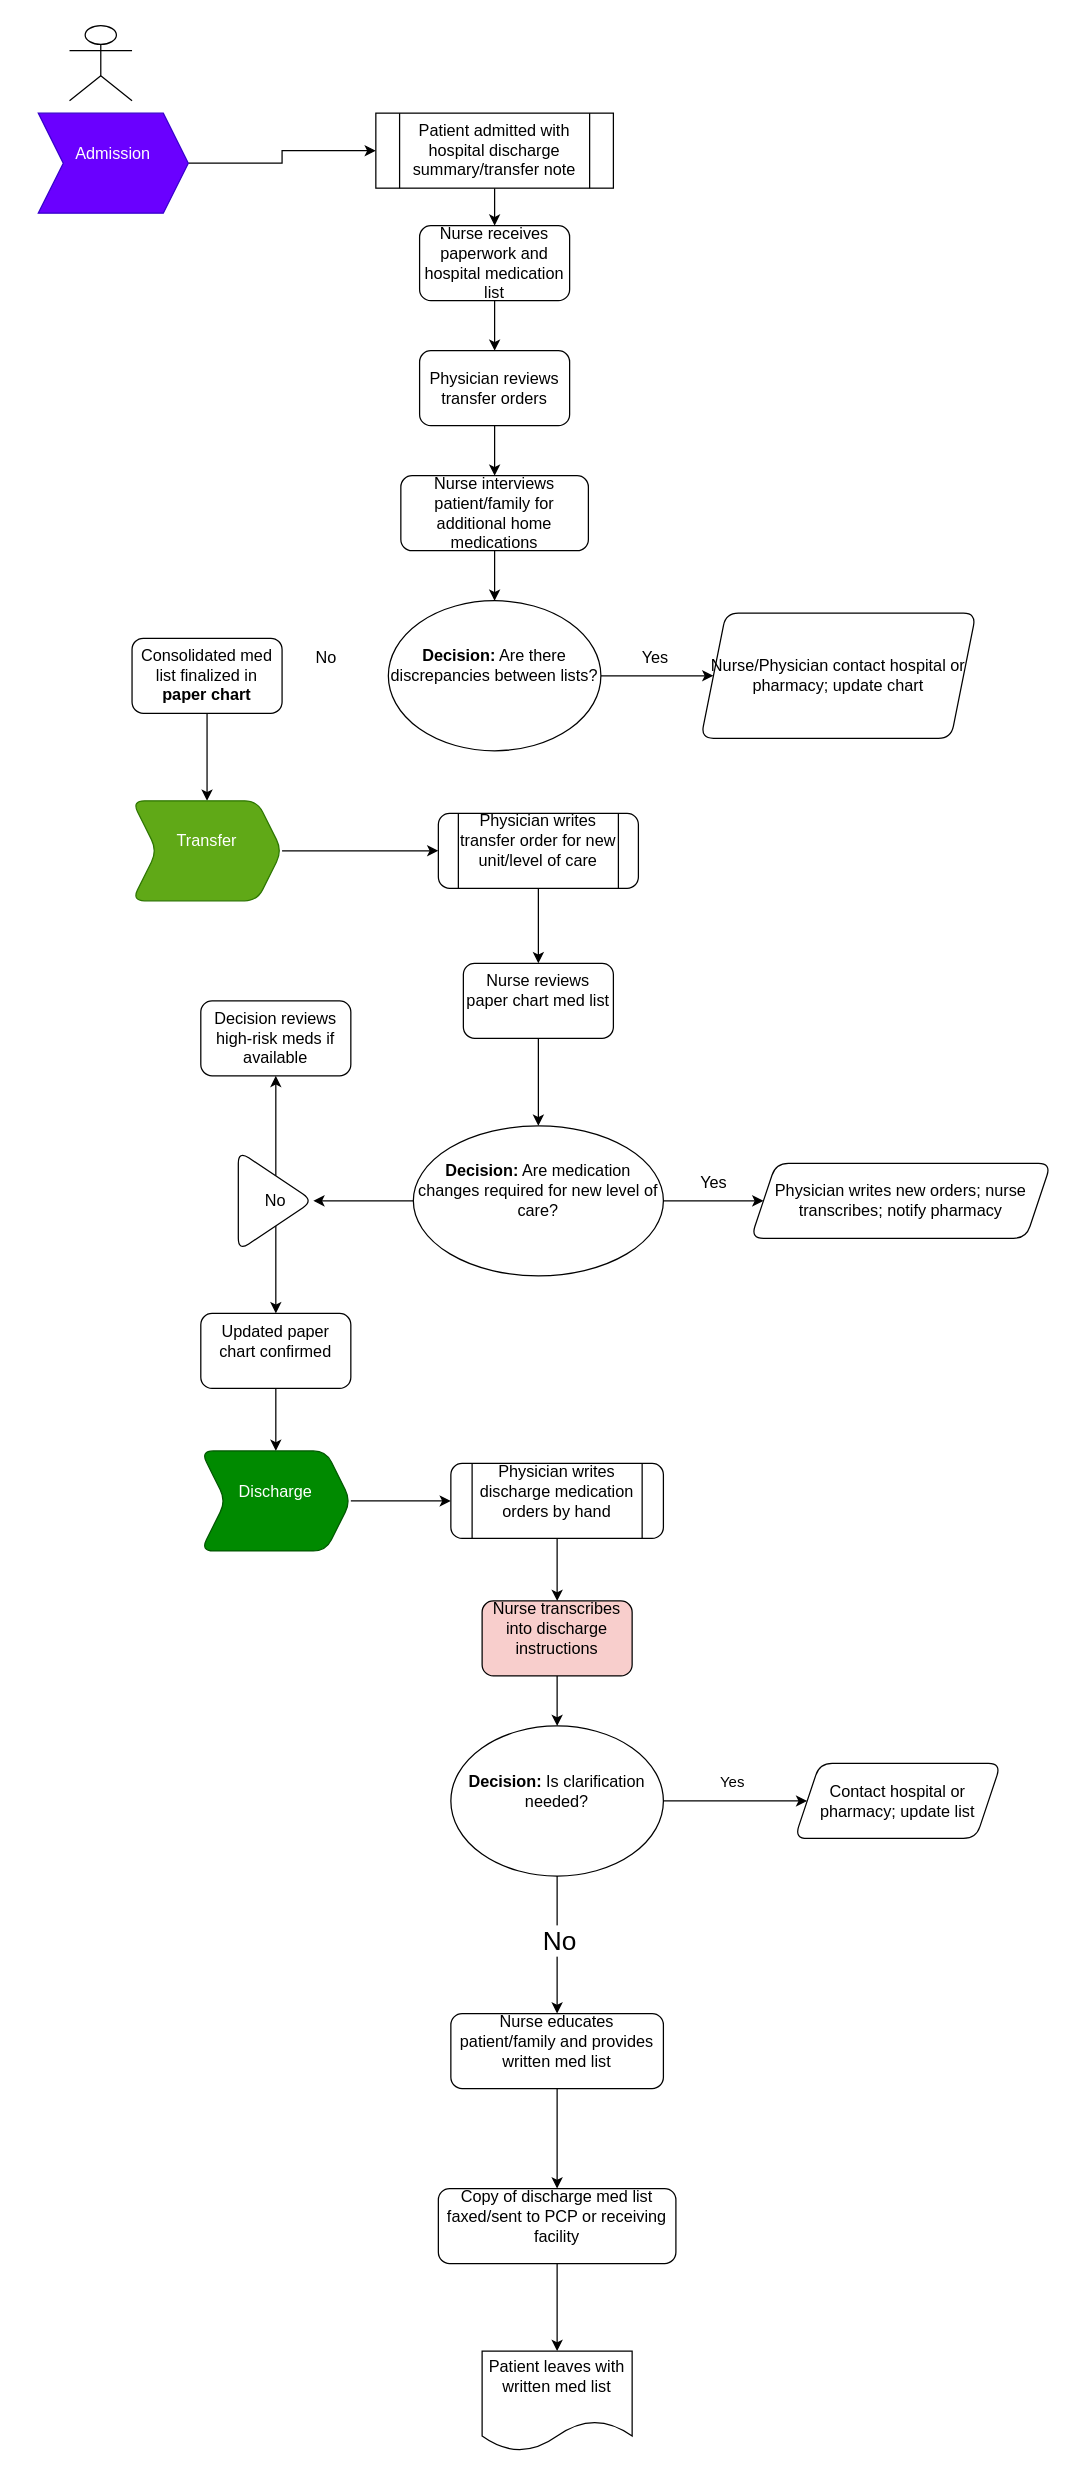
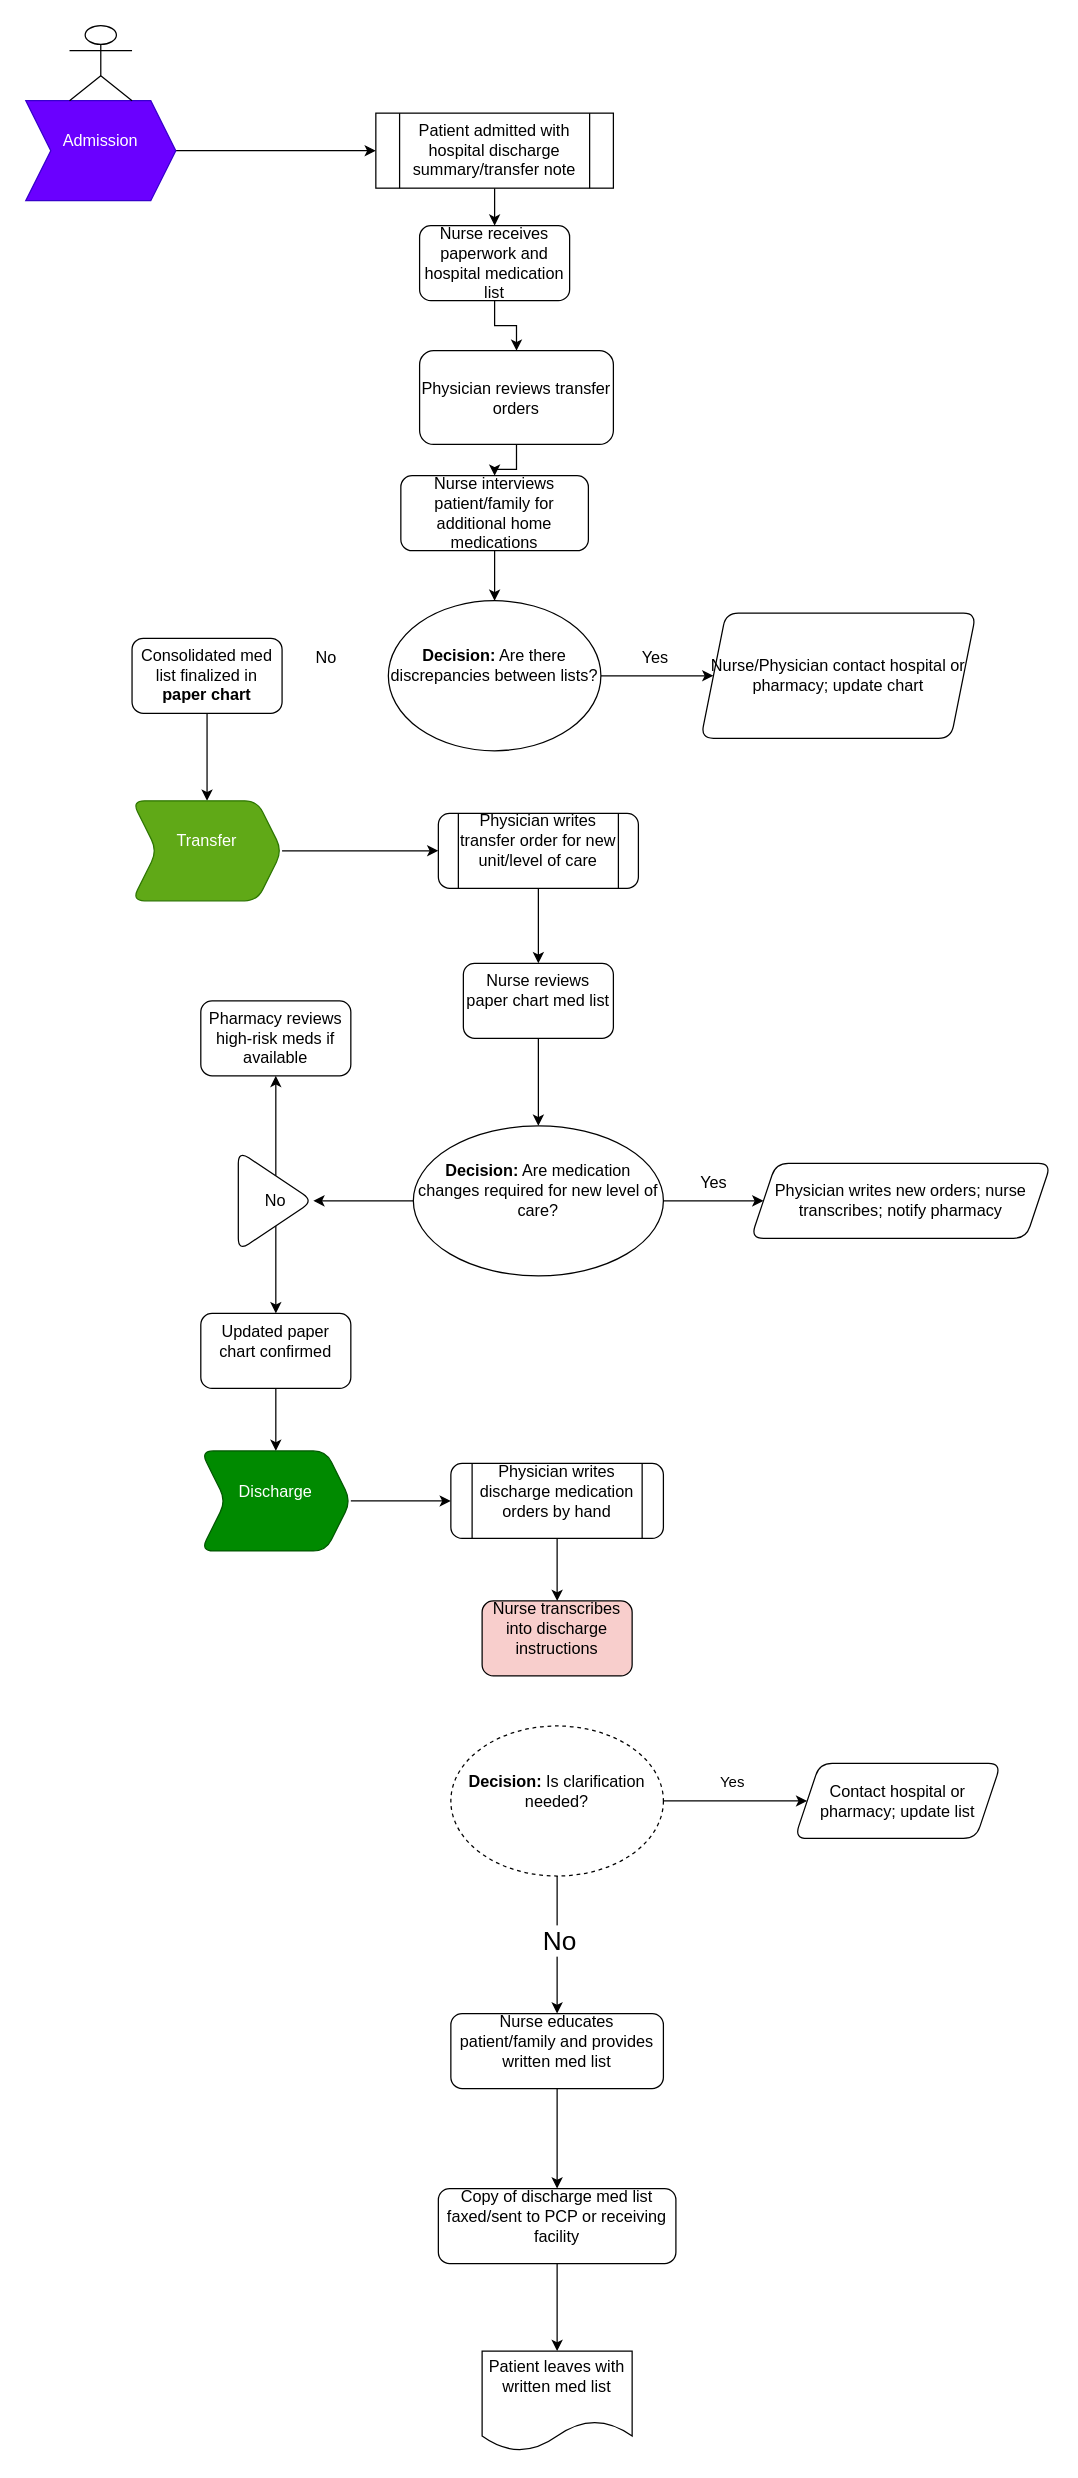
(113, 163) -> (101, 151)
(494, 388) -> (516, 398)
(276, 1038) -> (276, 1038)
(557, 1697) -> none
(557, 1801) -> (557, 1801)
